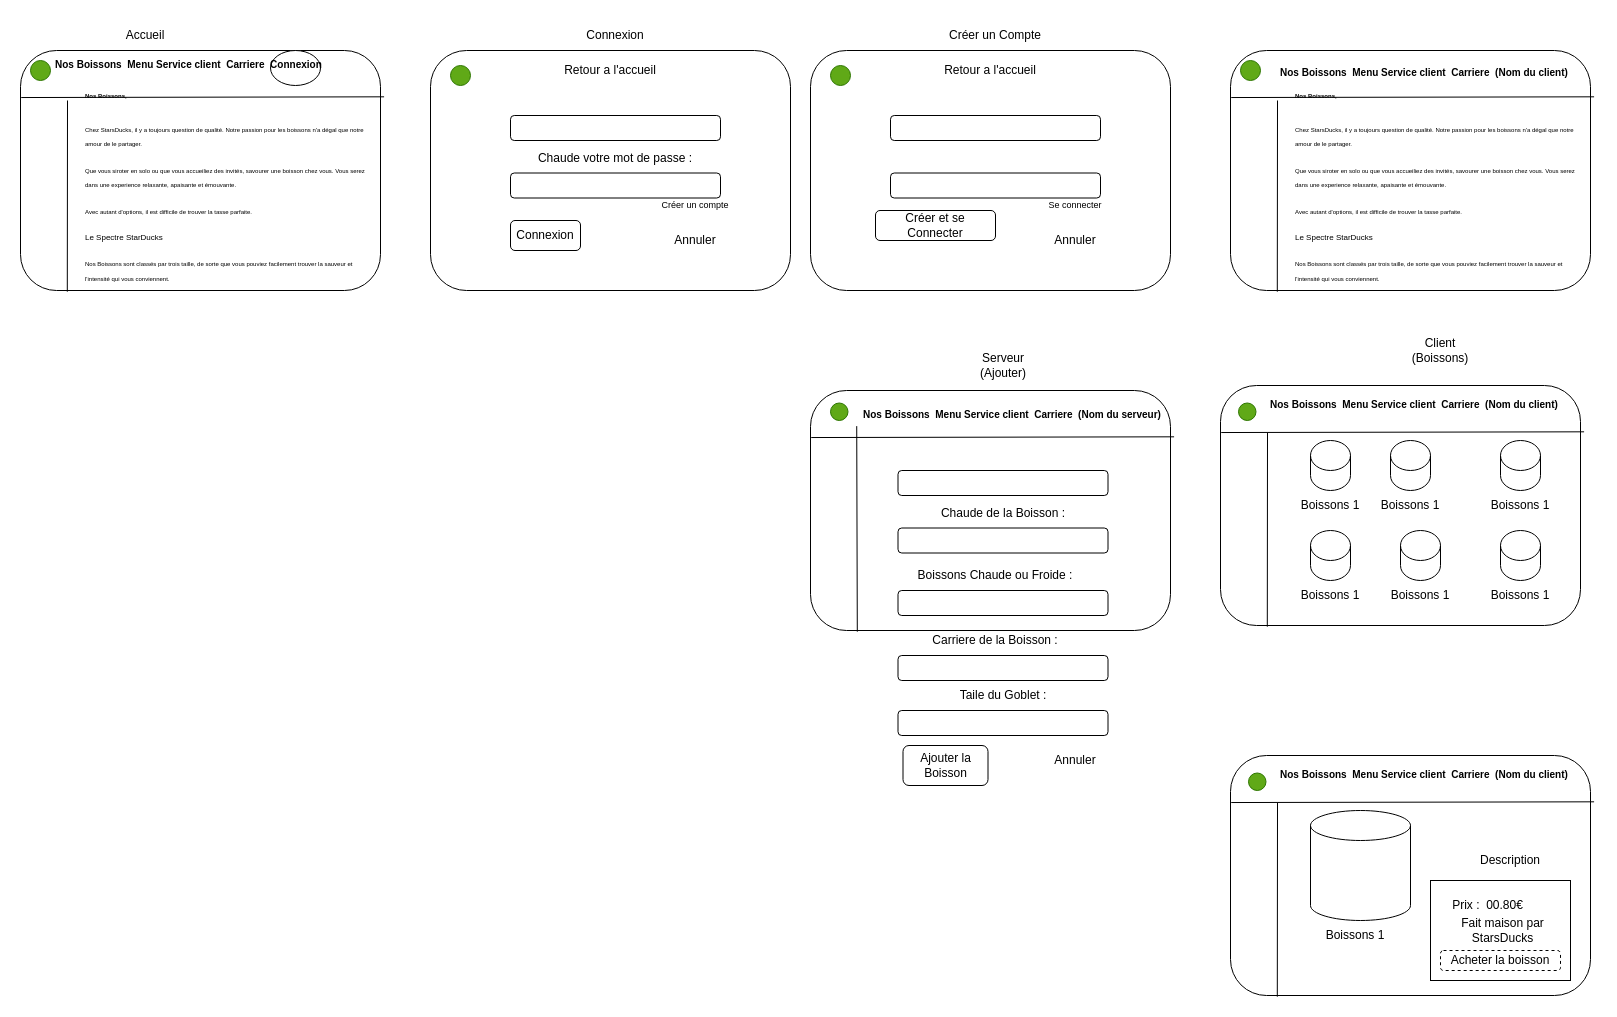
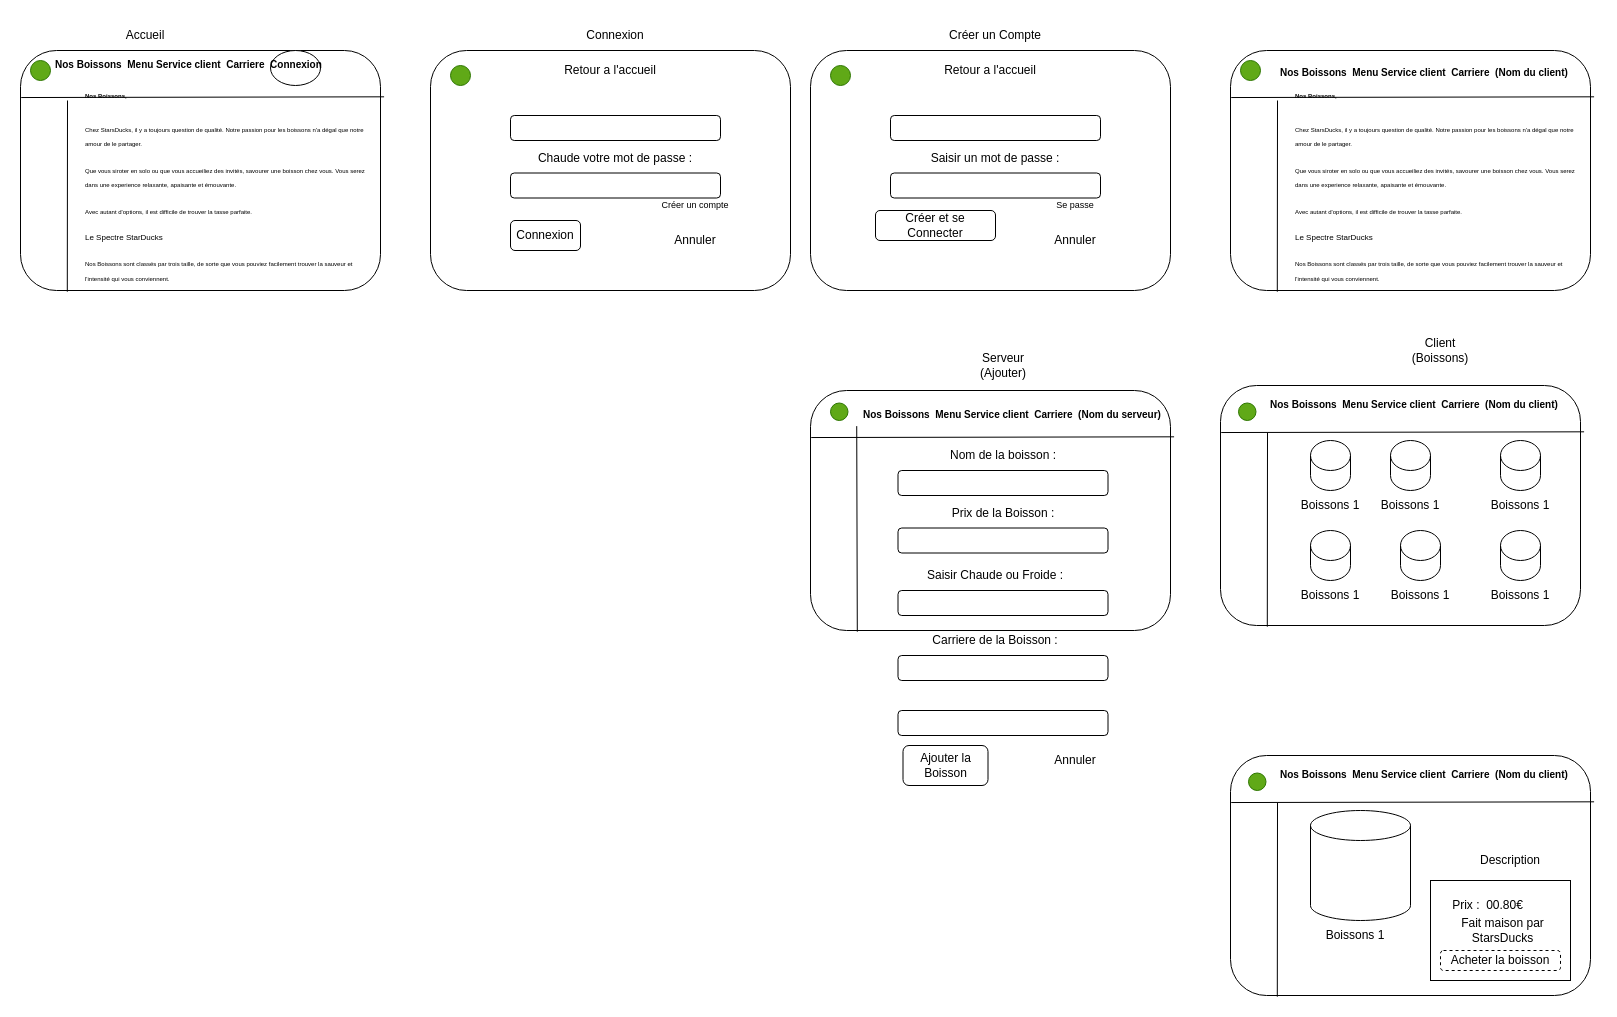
none -> (996, 158)
(1076, 205) -> (1076, 205)
none -> (1003, 456)
(1004, 514) -> (1004, 514)
(996, 576) -> (996, 576)
(1003, 696) -> none
